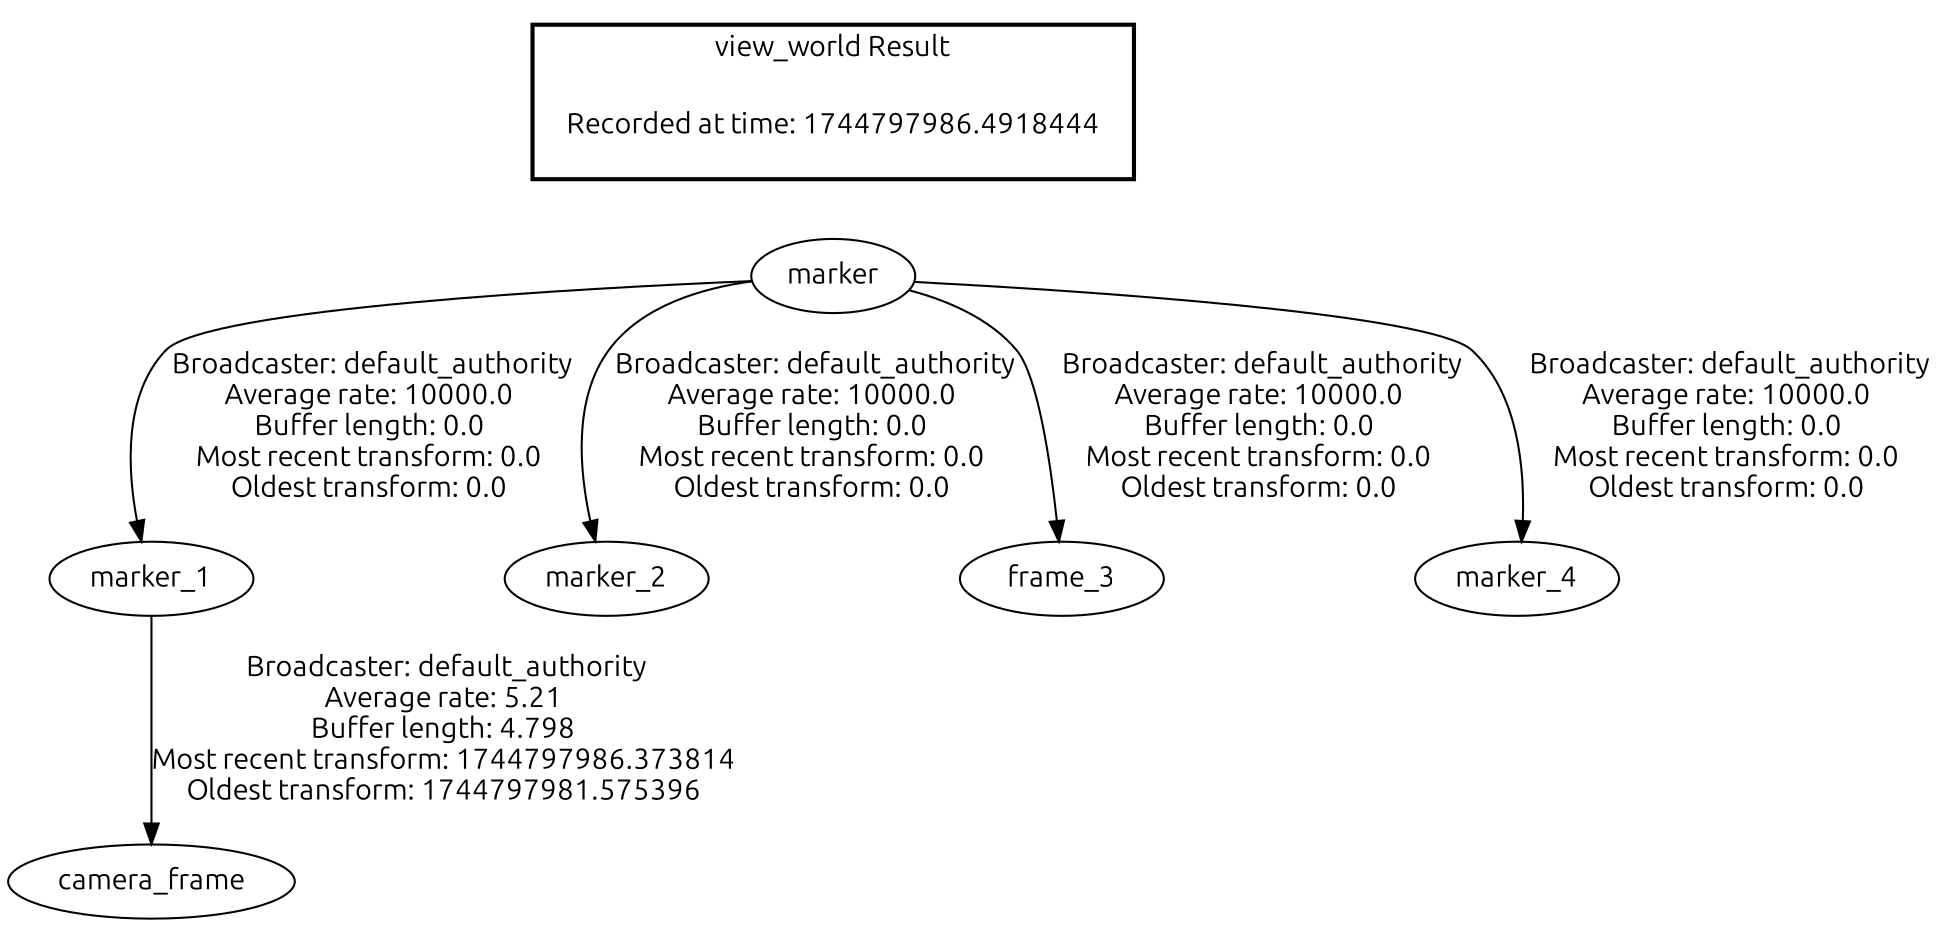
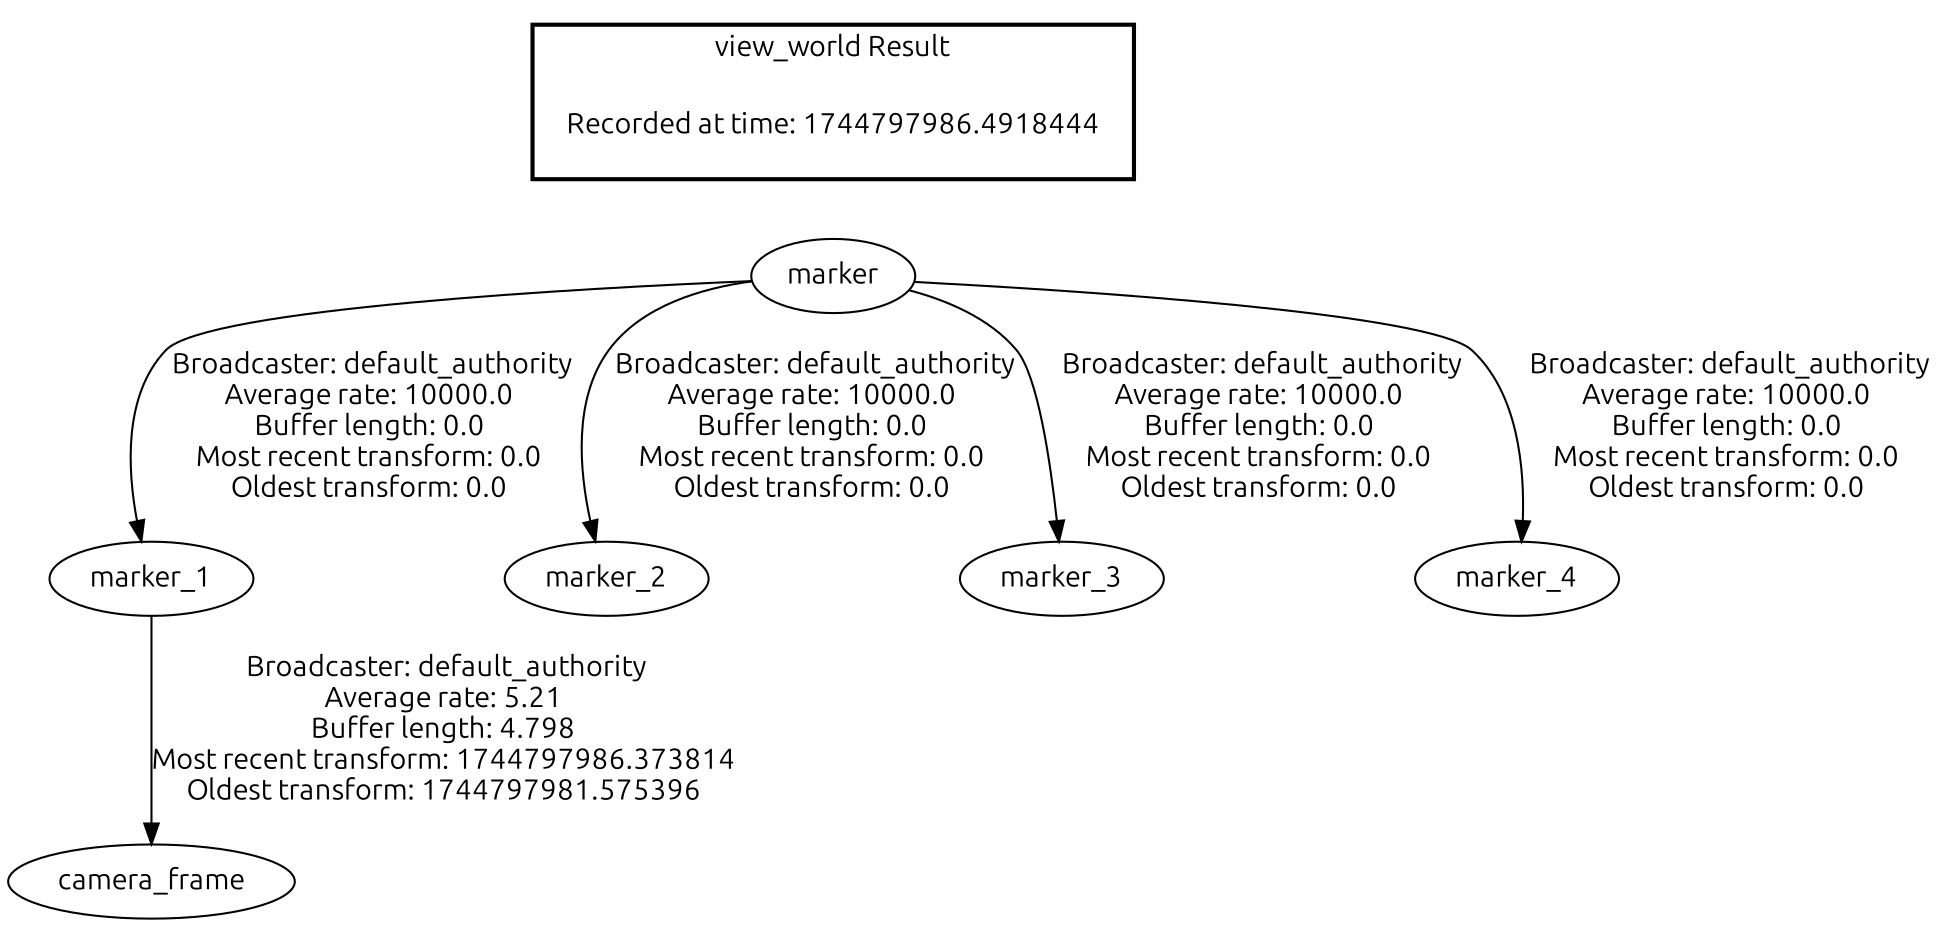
(1062, 579) -> (1062, 579)
